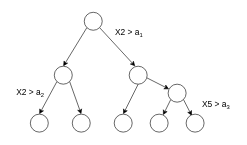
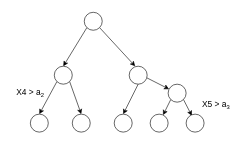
(129, 33) -> none
(30, 93) -> (30, 93)
